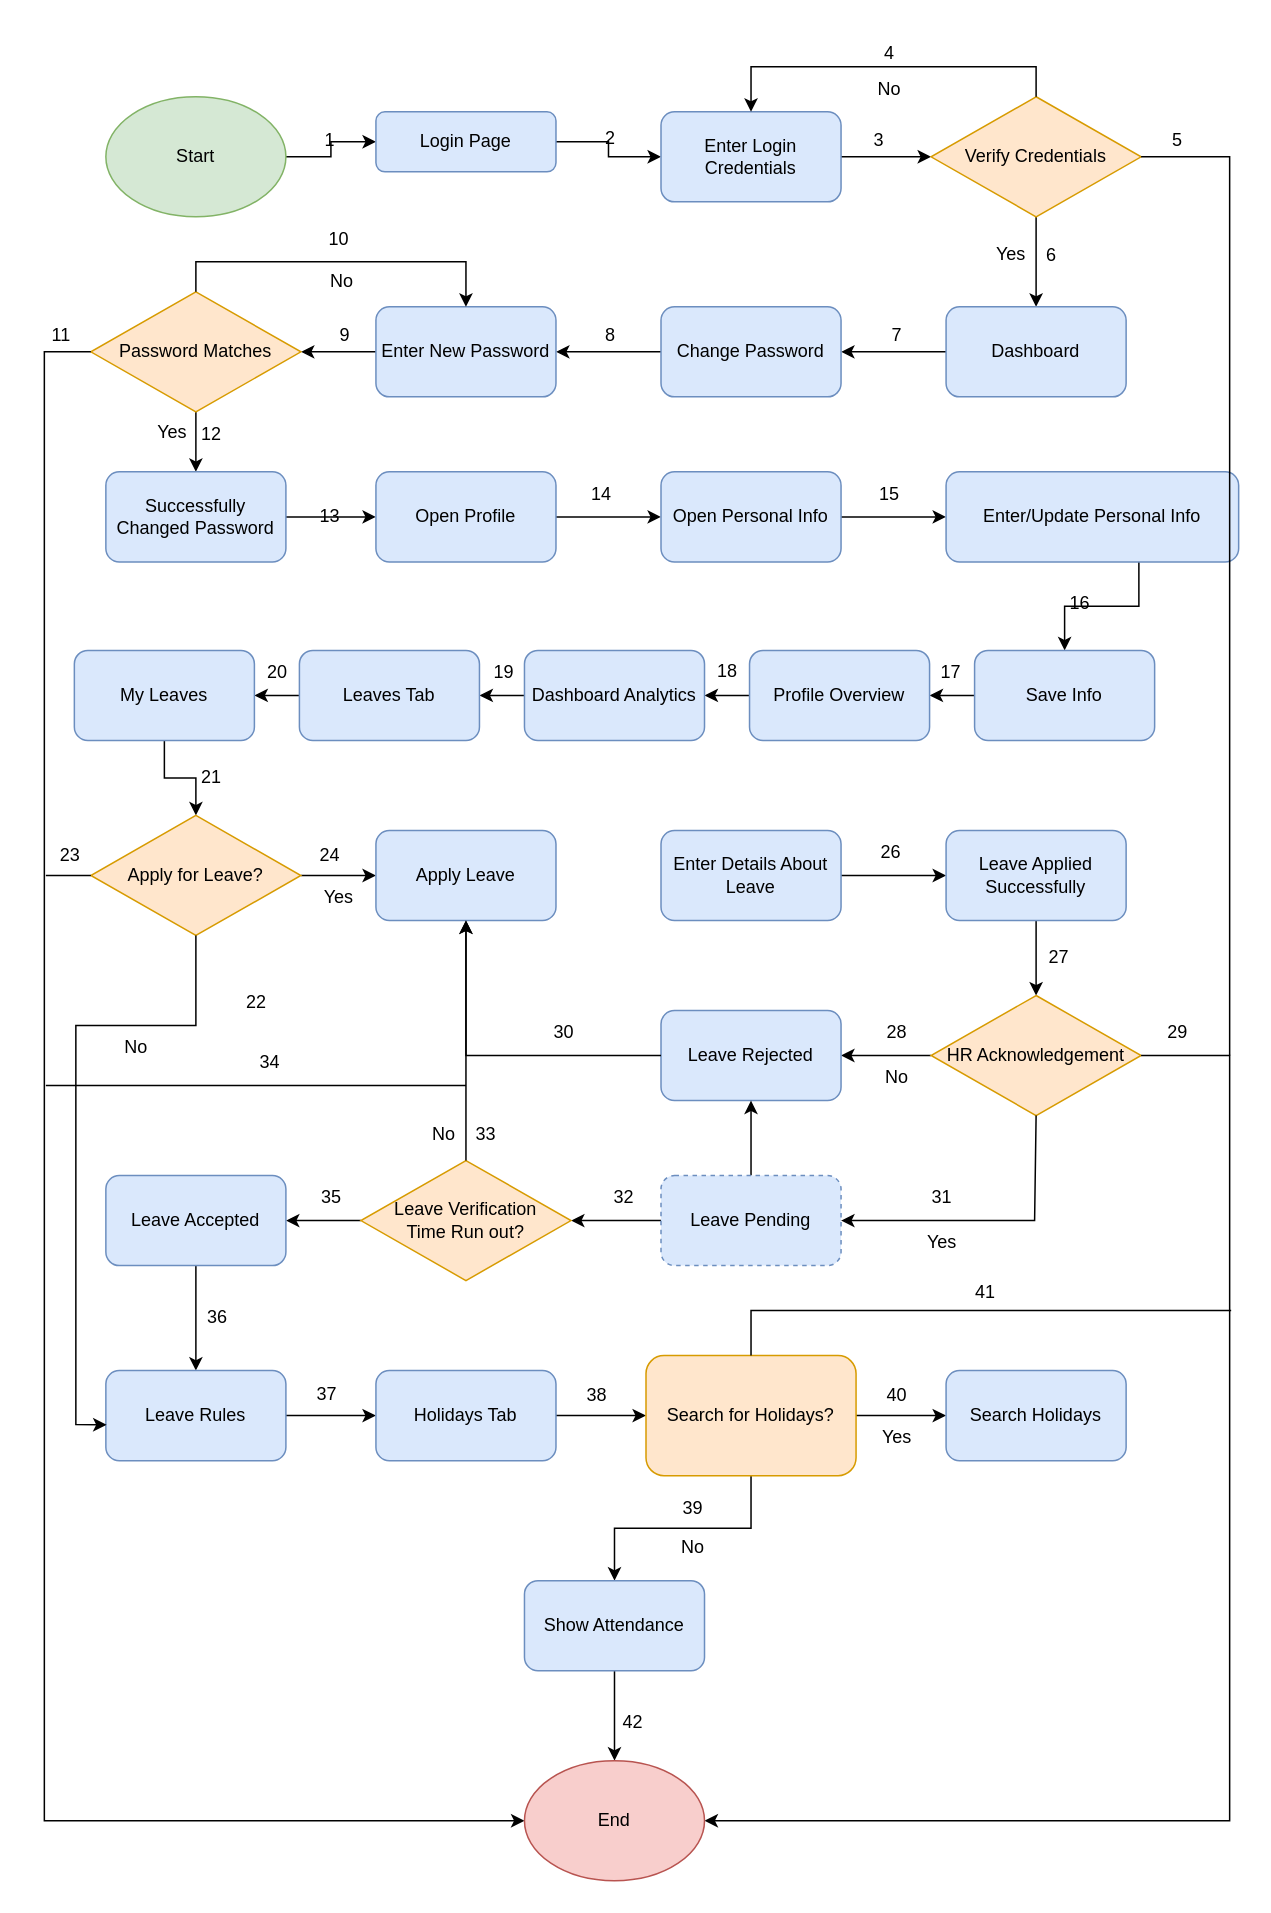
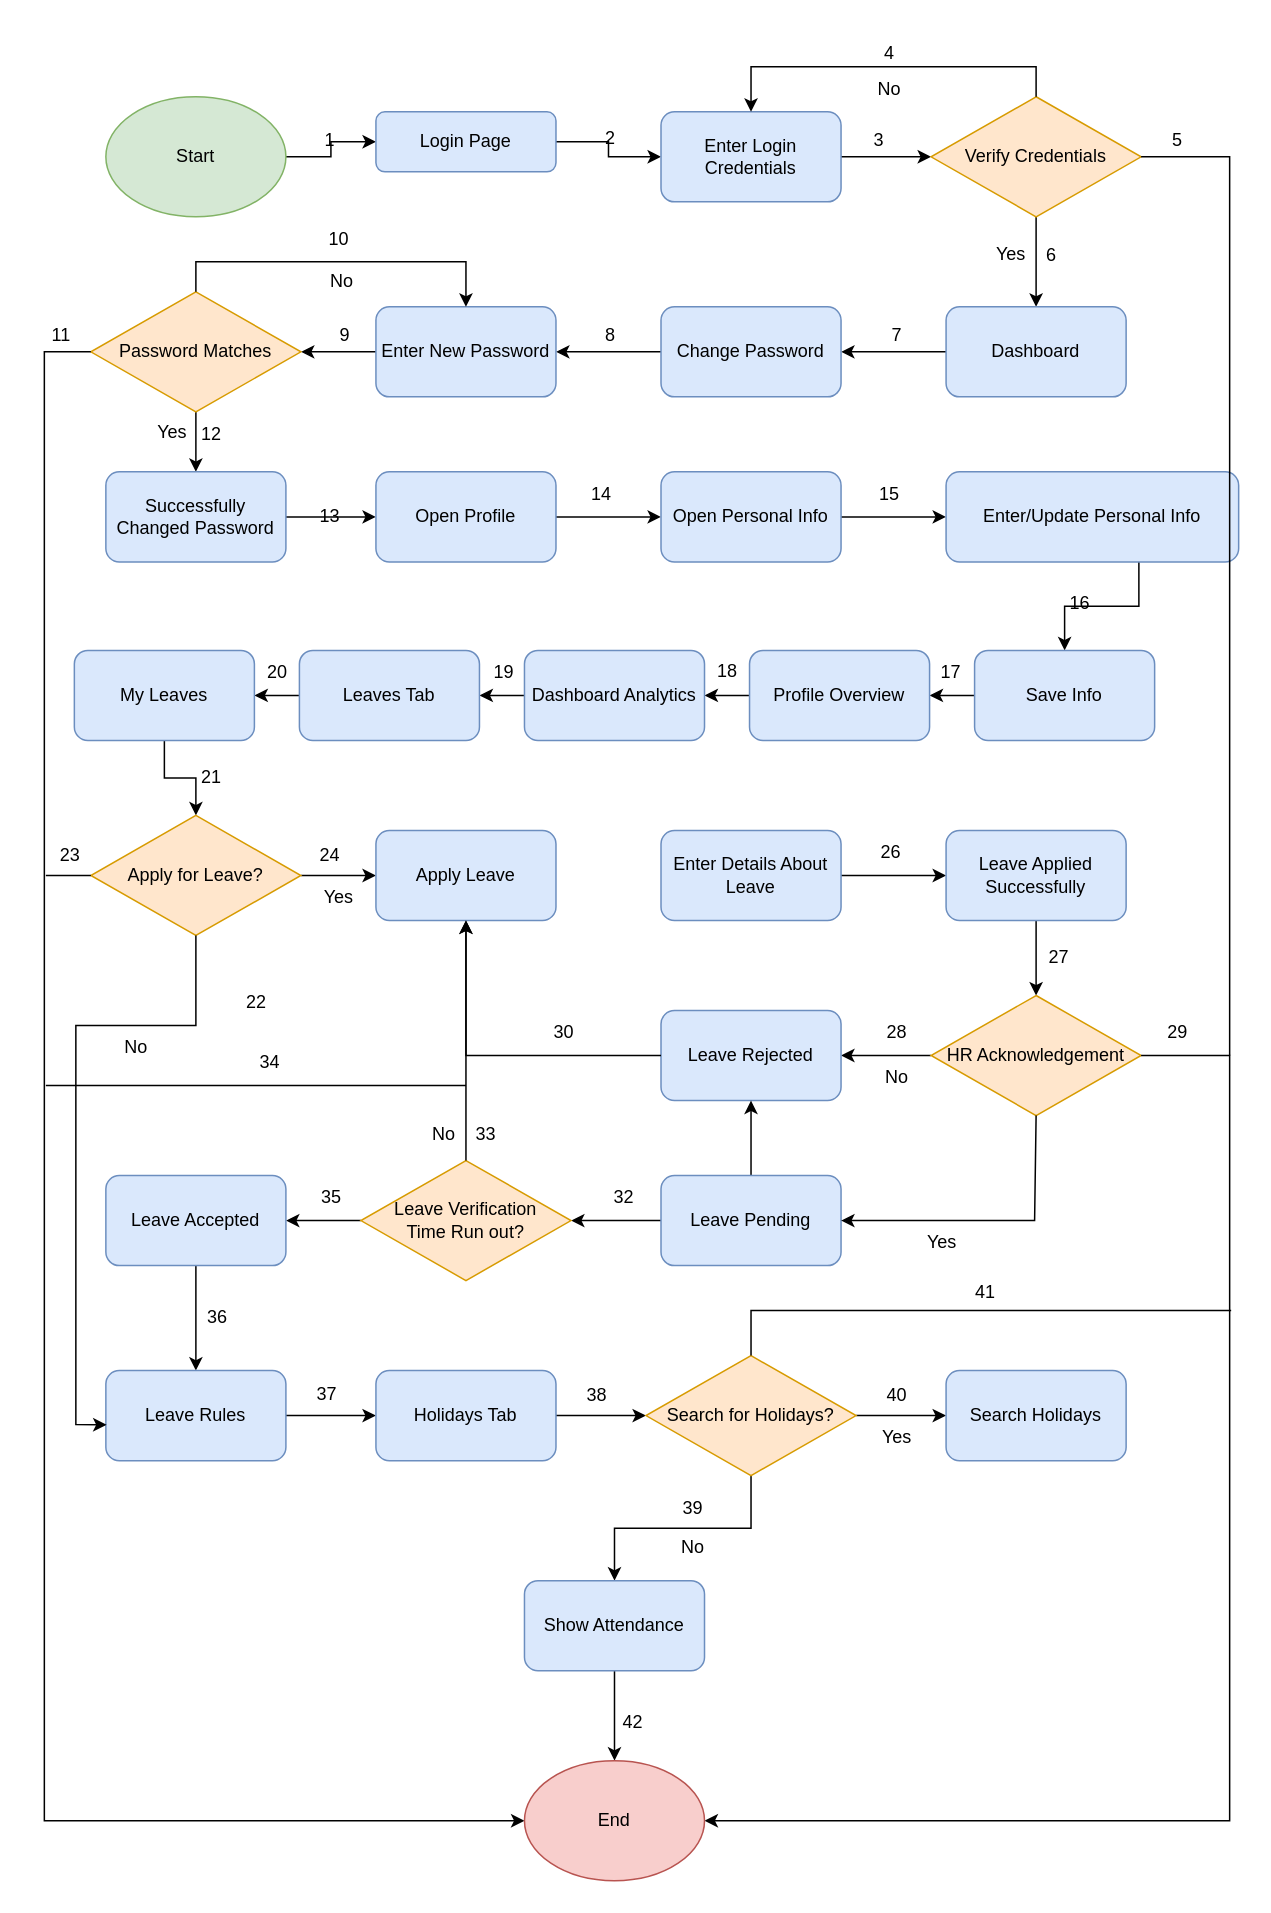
(941, 1198) -> none
(751, 1220) -> (751, 1220)
(751, 1415) -> (751, 1415)
